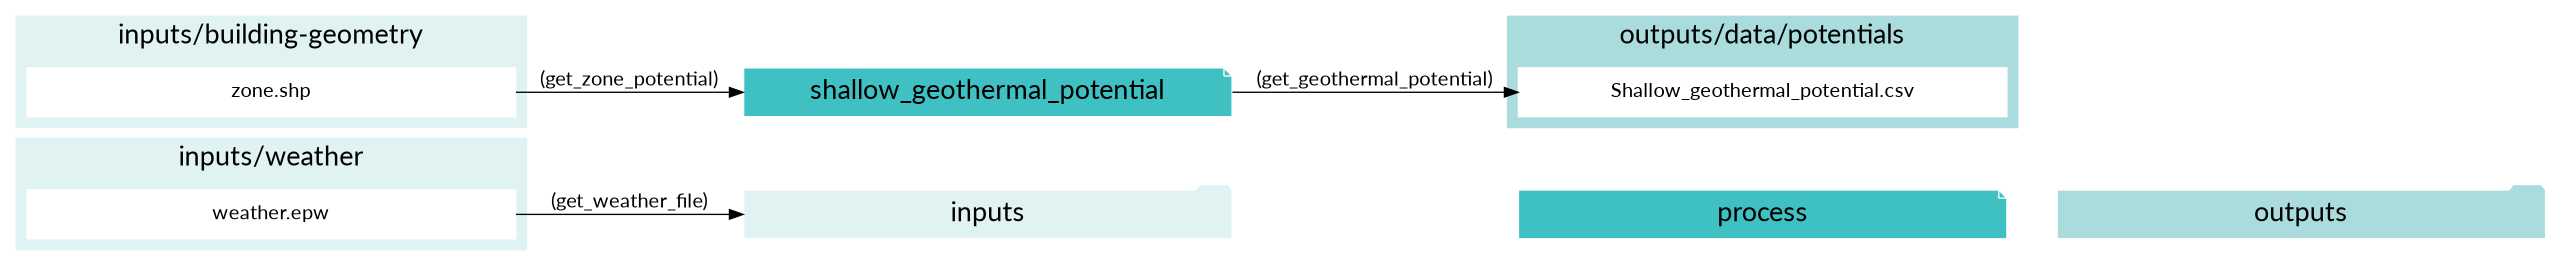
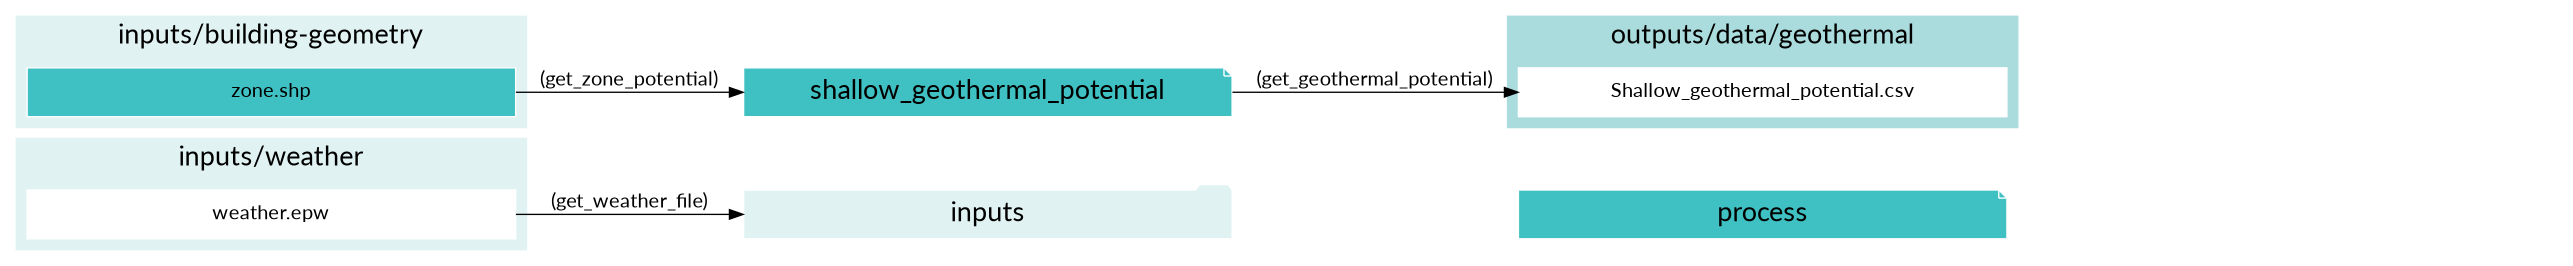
(1763, 37) -> (1763, 37)
(271, 92) -> (271, 92)
(2301, 214) -> none
